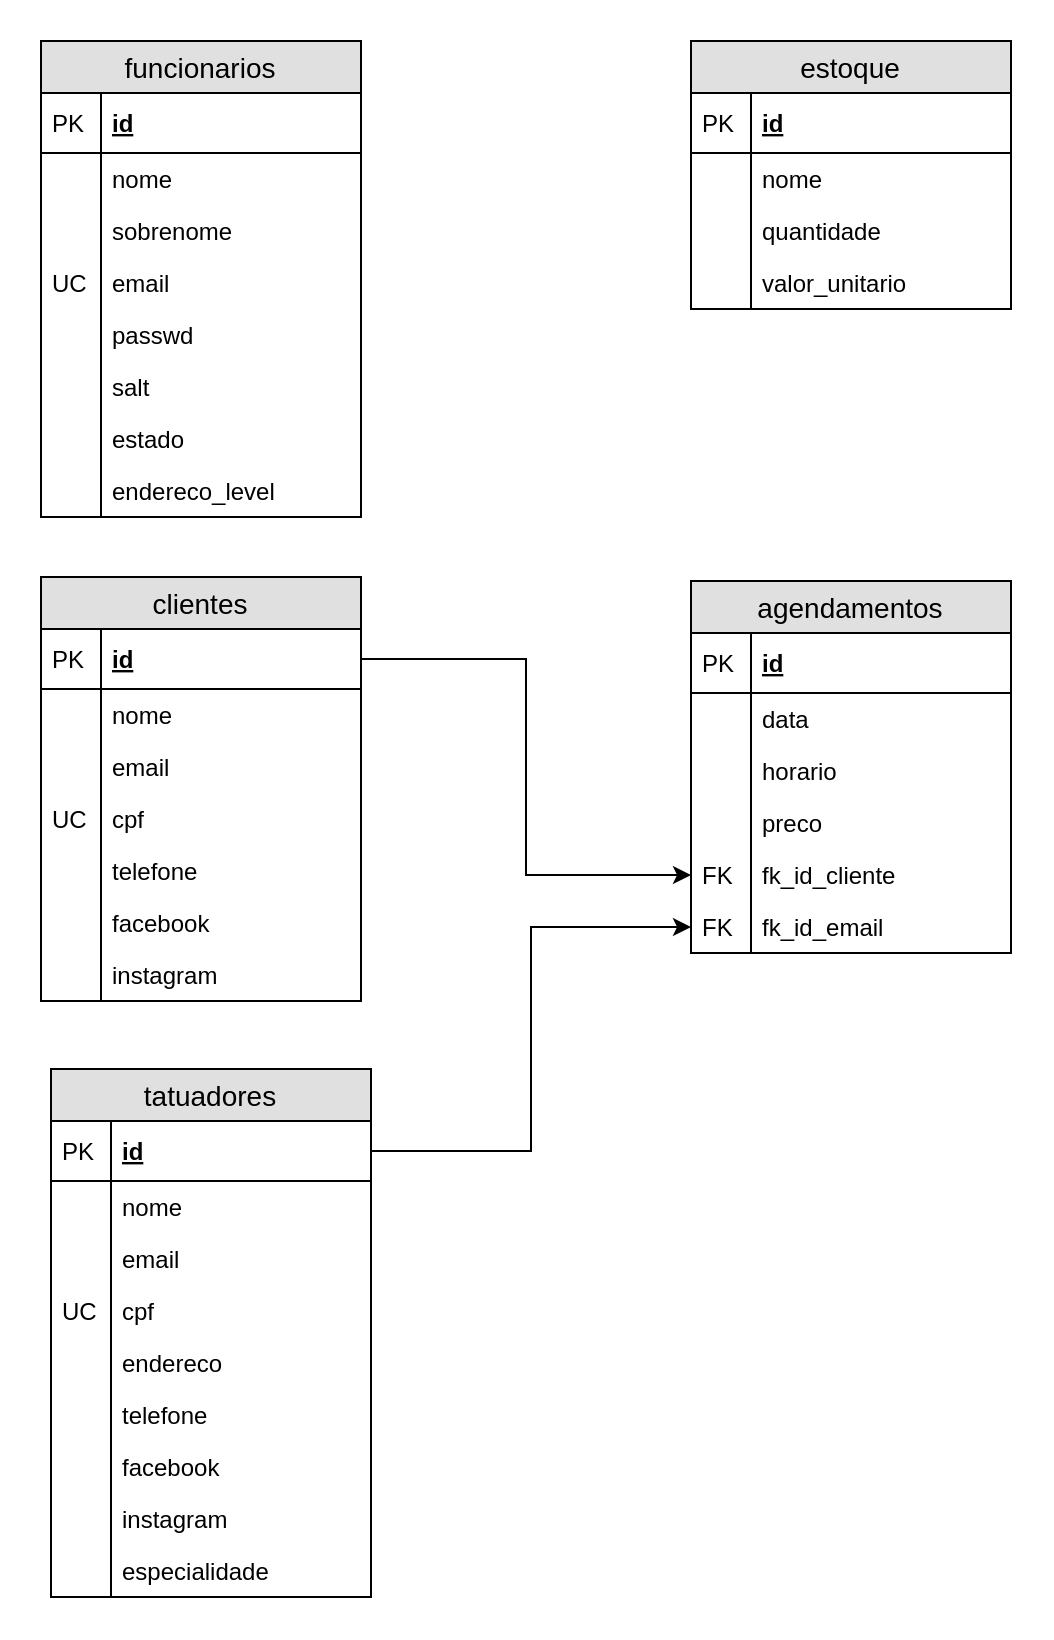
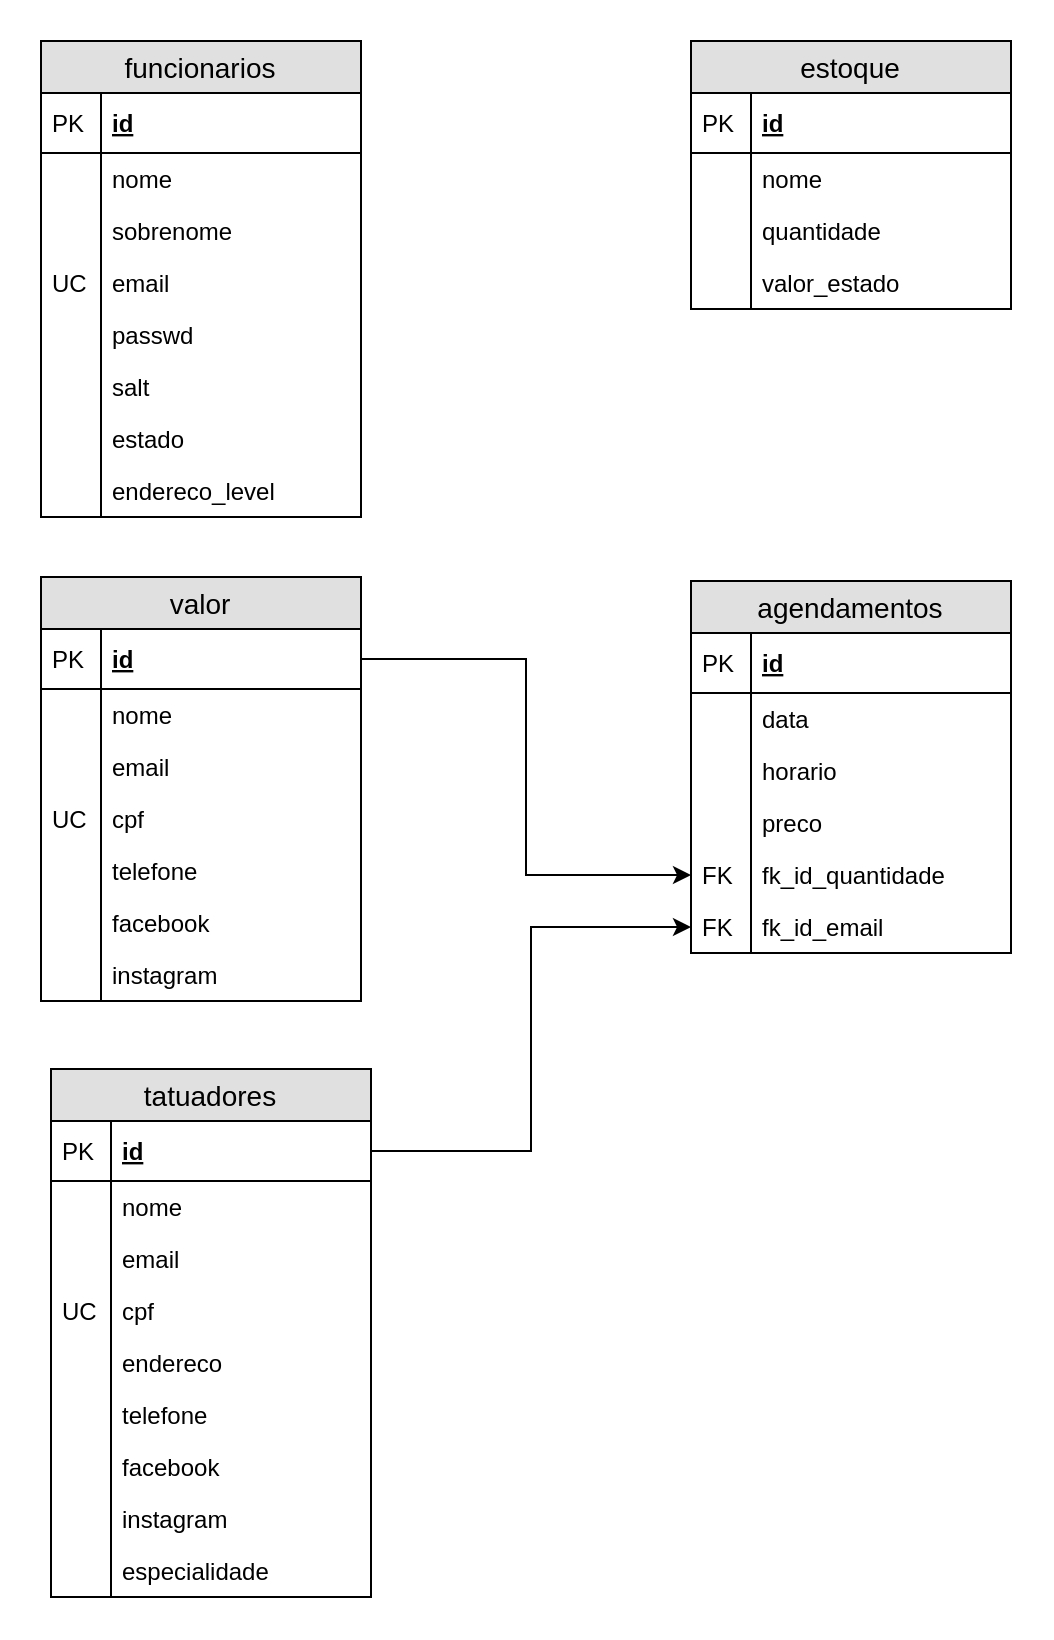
(847, 284) -> (840, 284)
(200, 605) -> (200, 605)
(840, 876) -> (863, 876)
